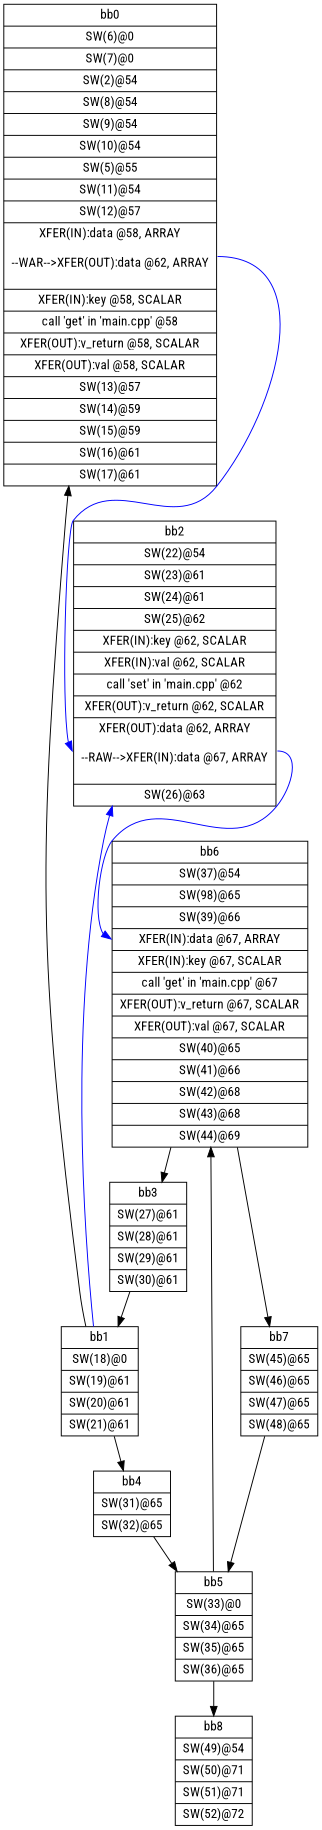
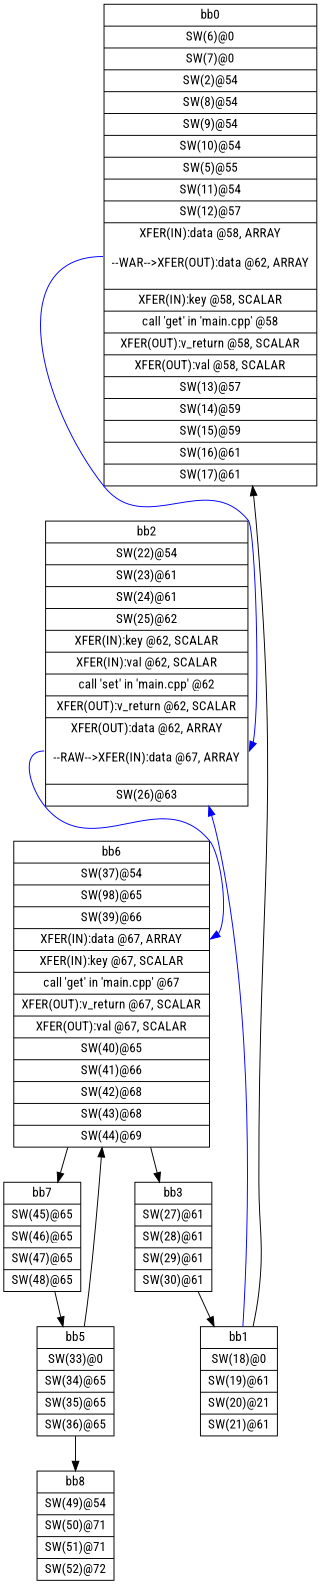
(100, 1403) -> (239, 1403)
(132, 1504) -> none
